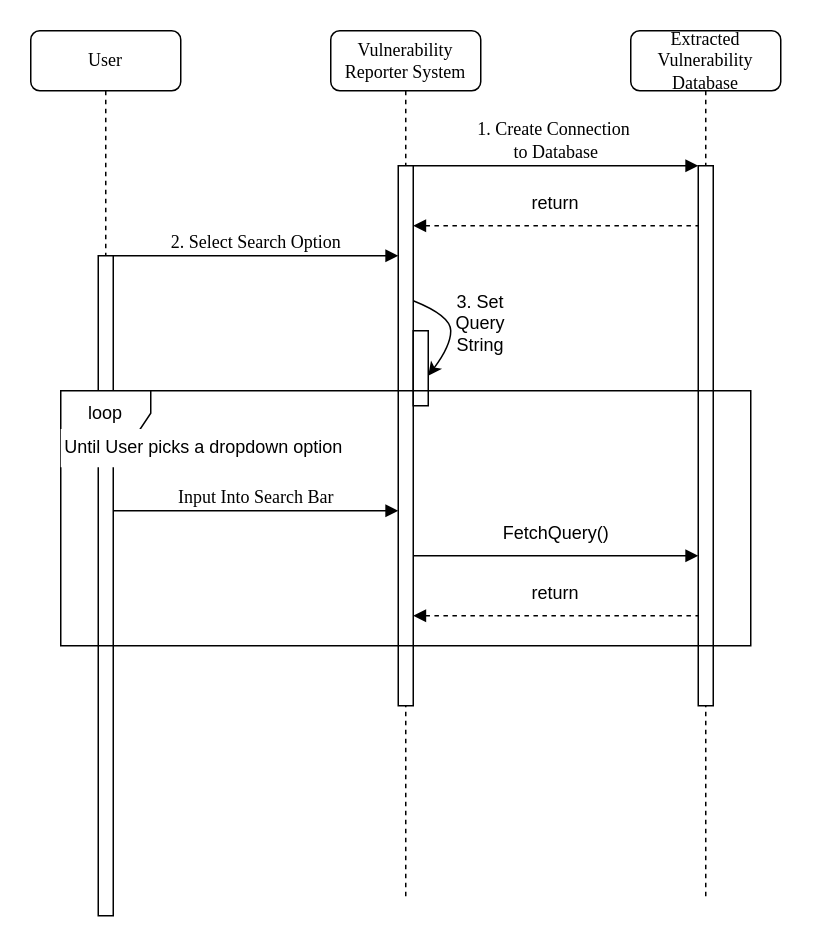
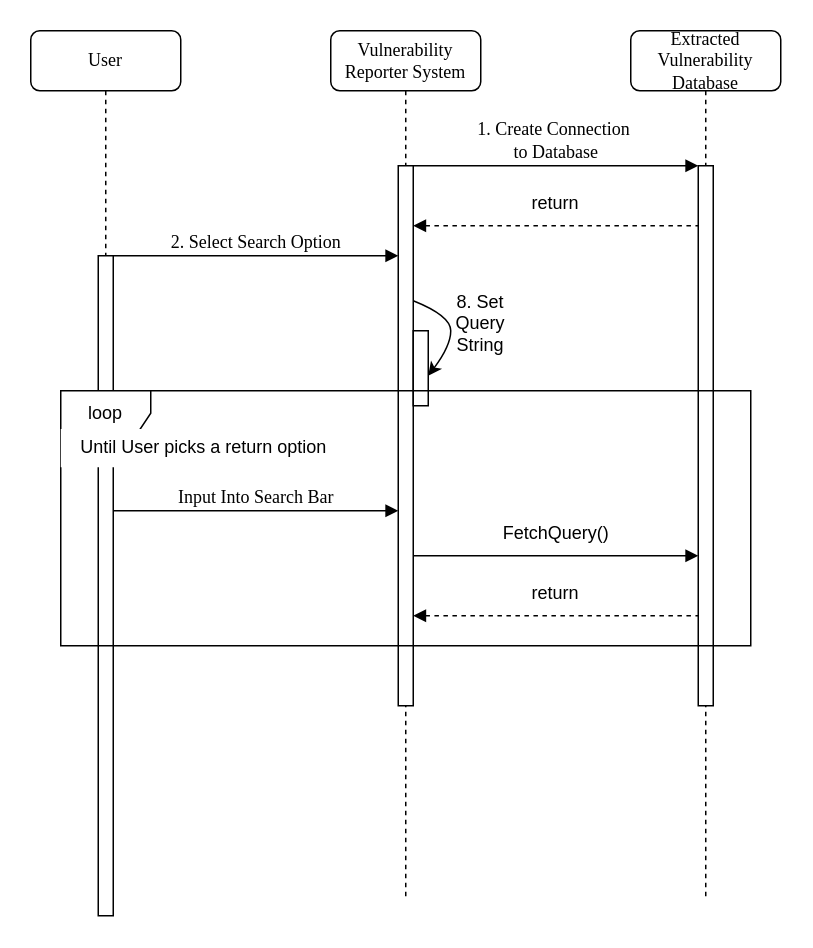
(481, 323) -> (481, 323)
(204, 448) -> (204, 448)
